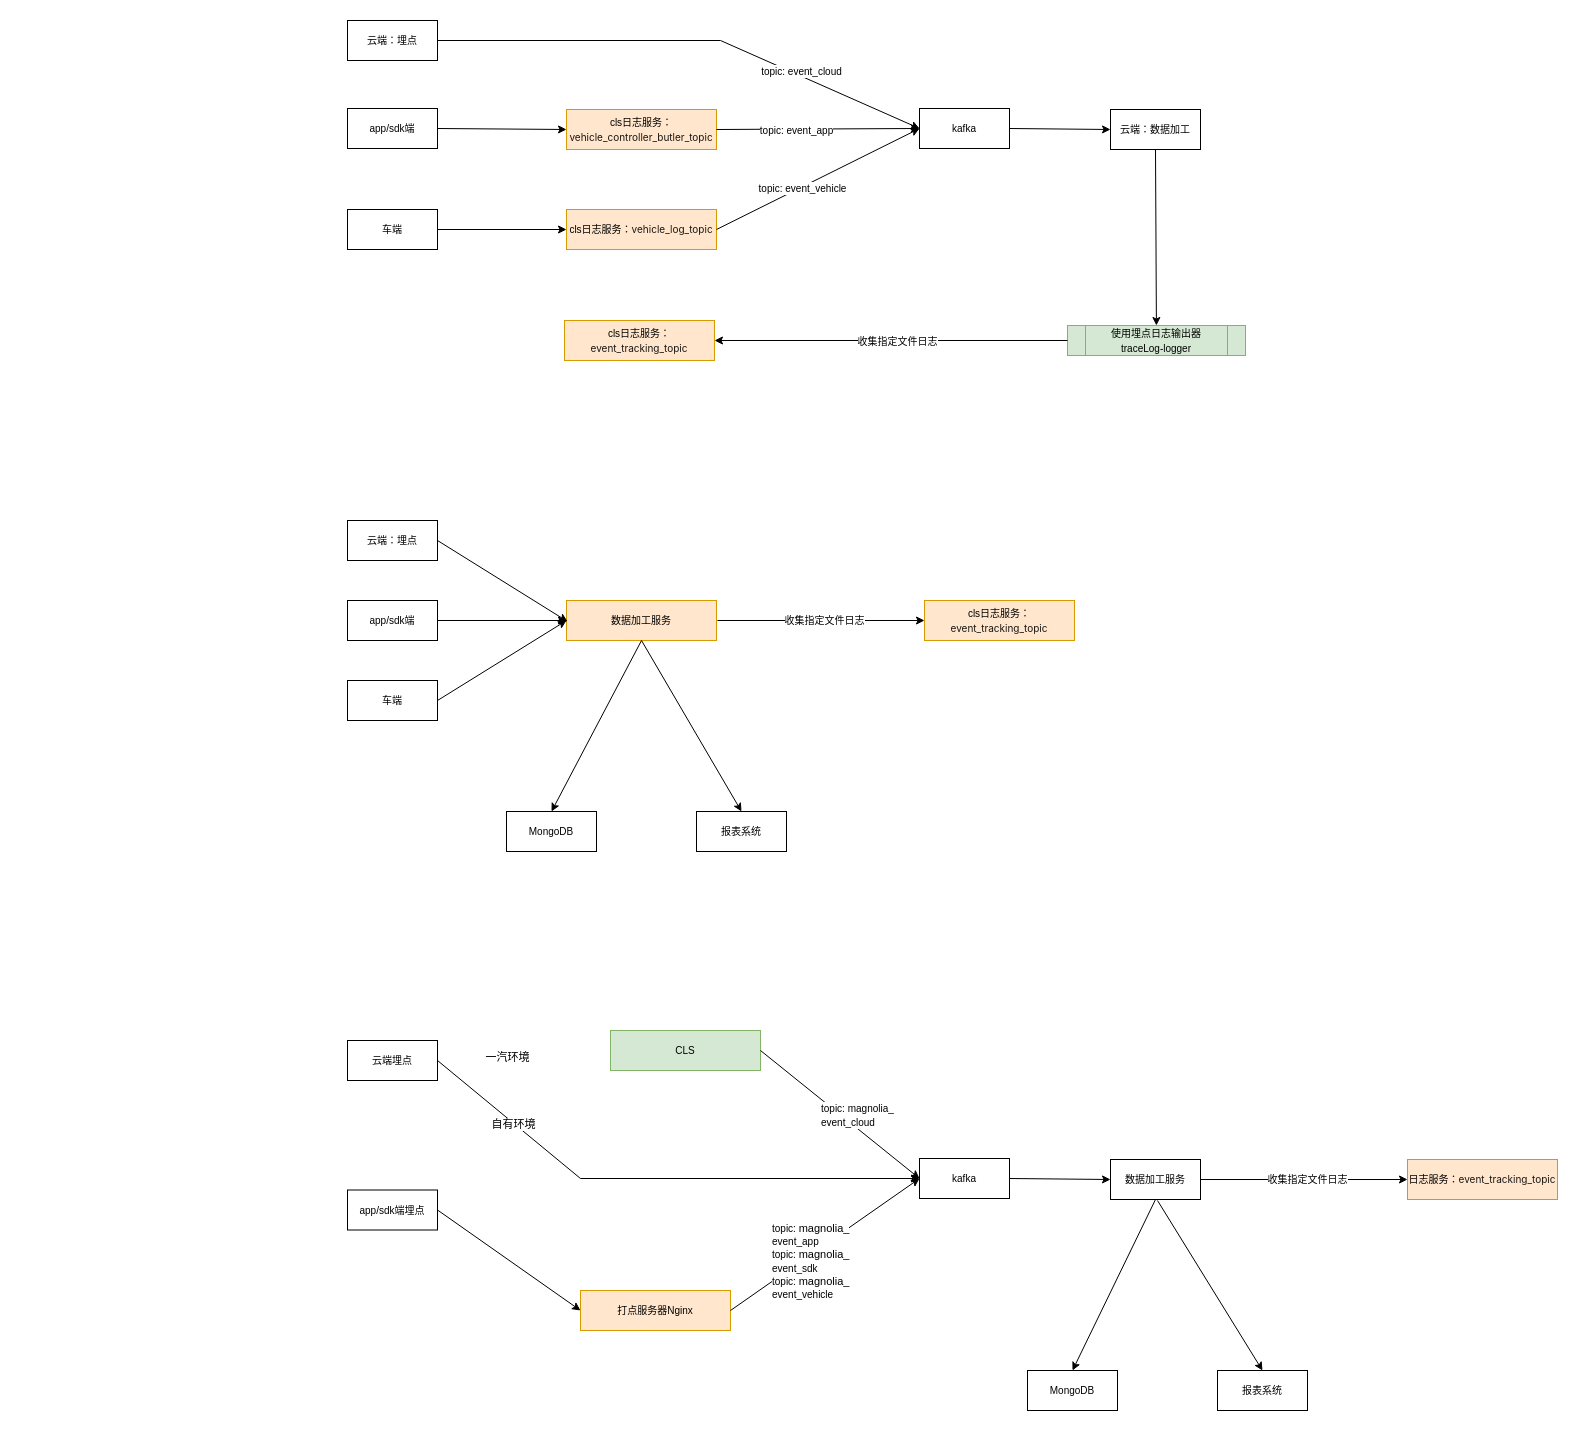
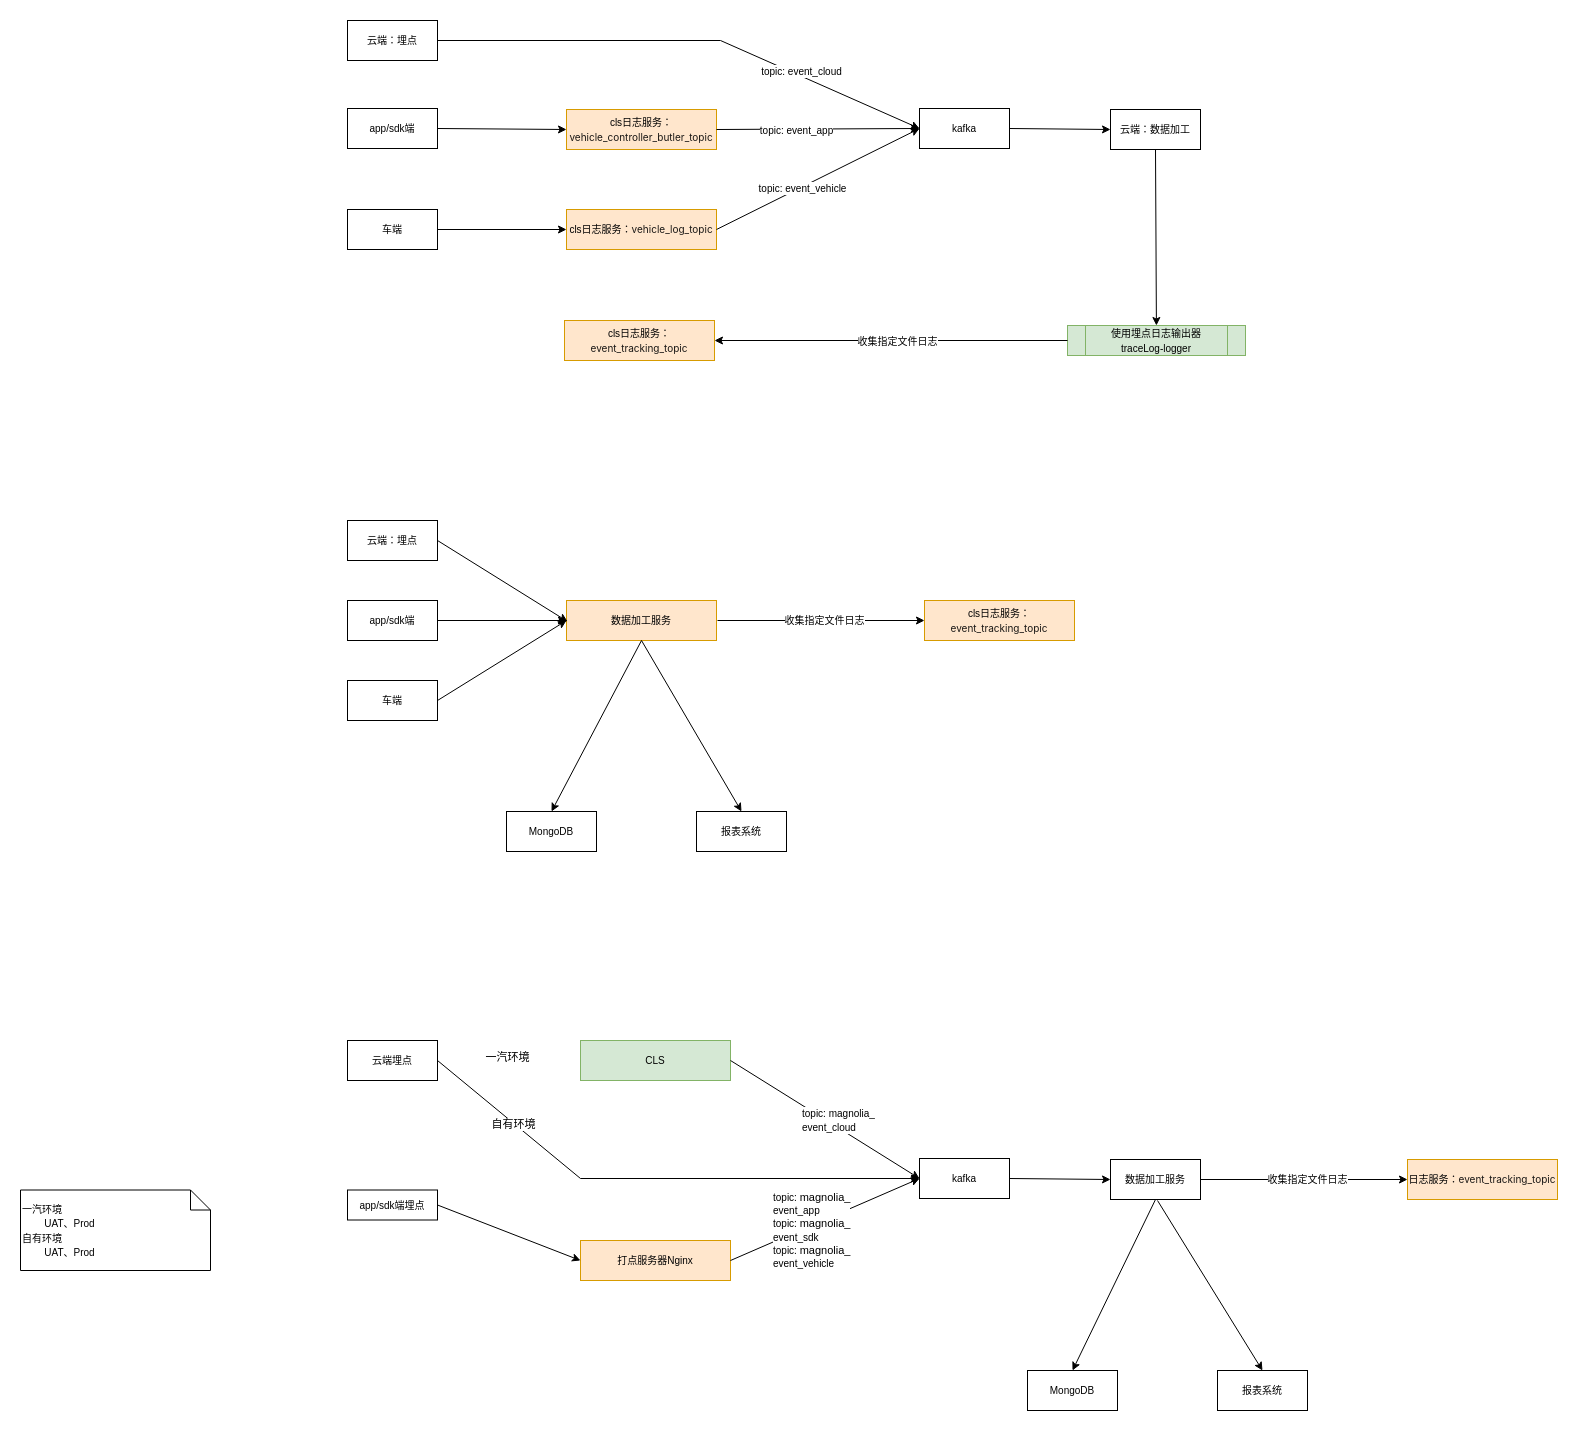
(686, 1051) -> (656, 1061)
(393, 1210) -> (393, 1205)
none -> (116, 1230)
(656, 1311) -> (656, 1261)
